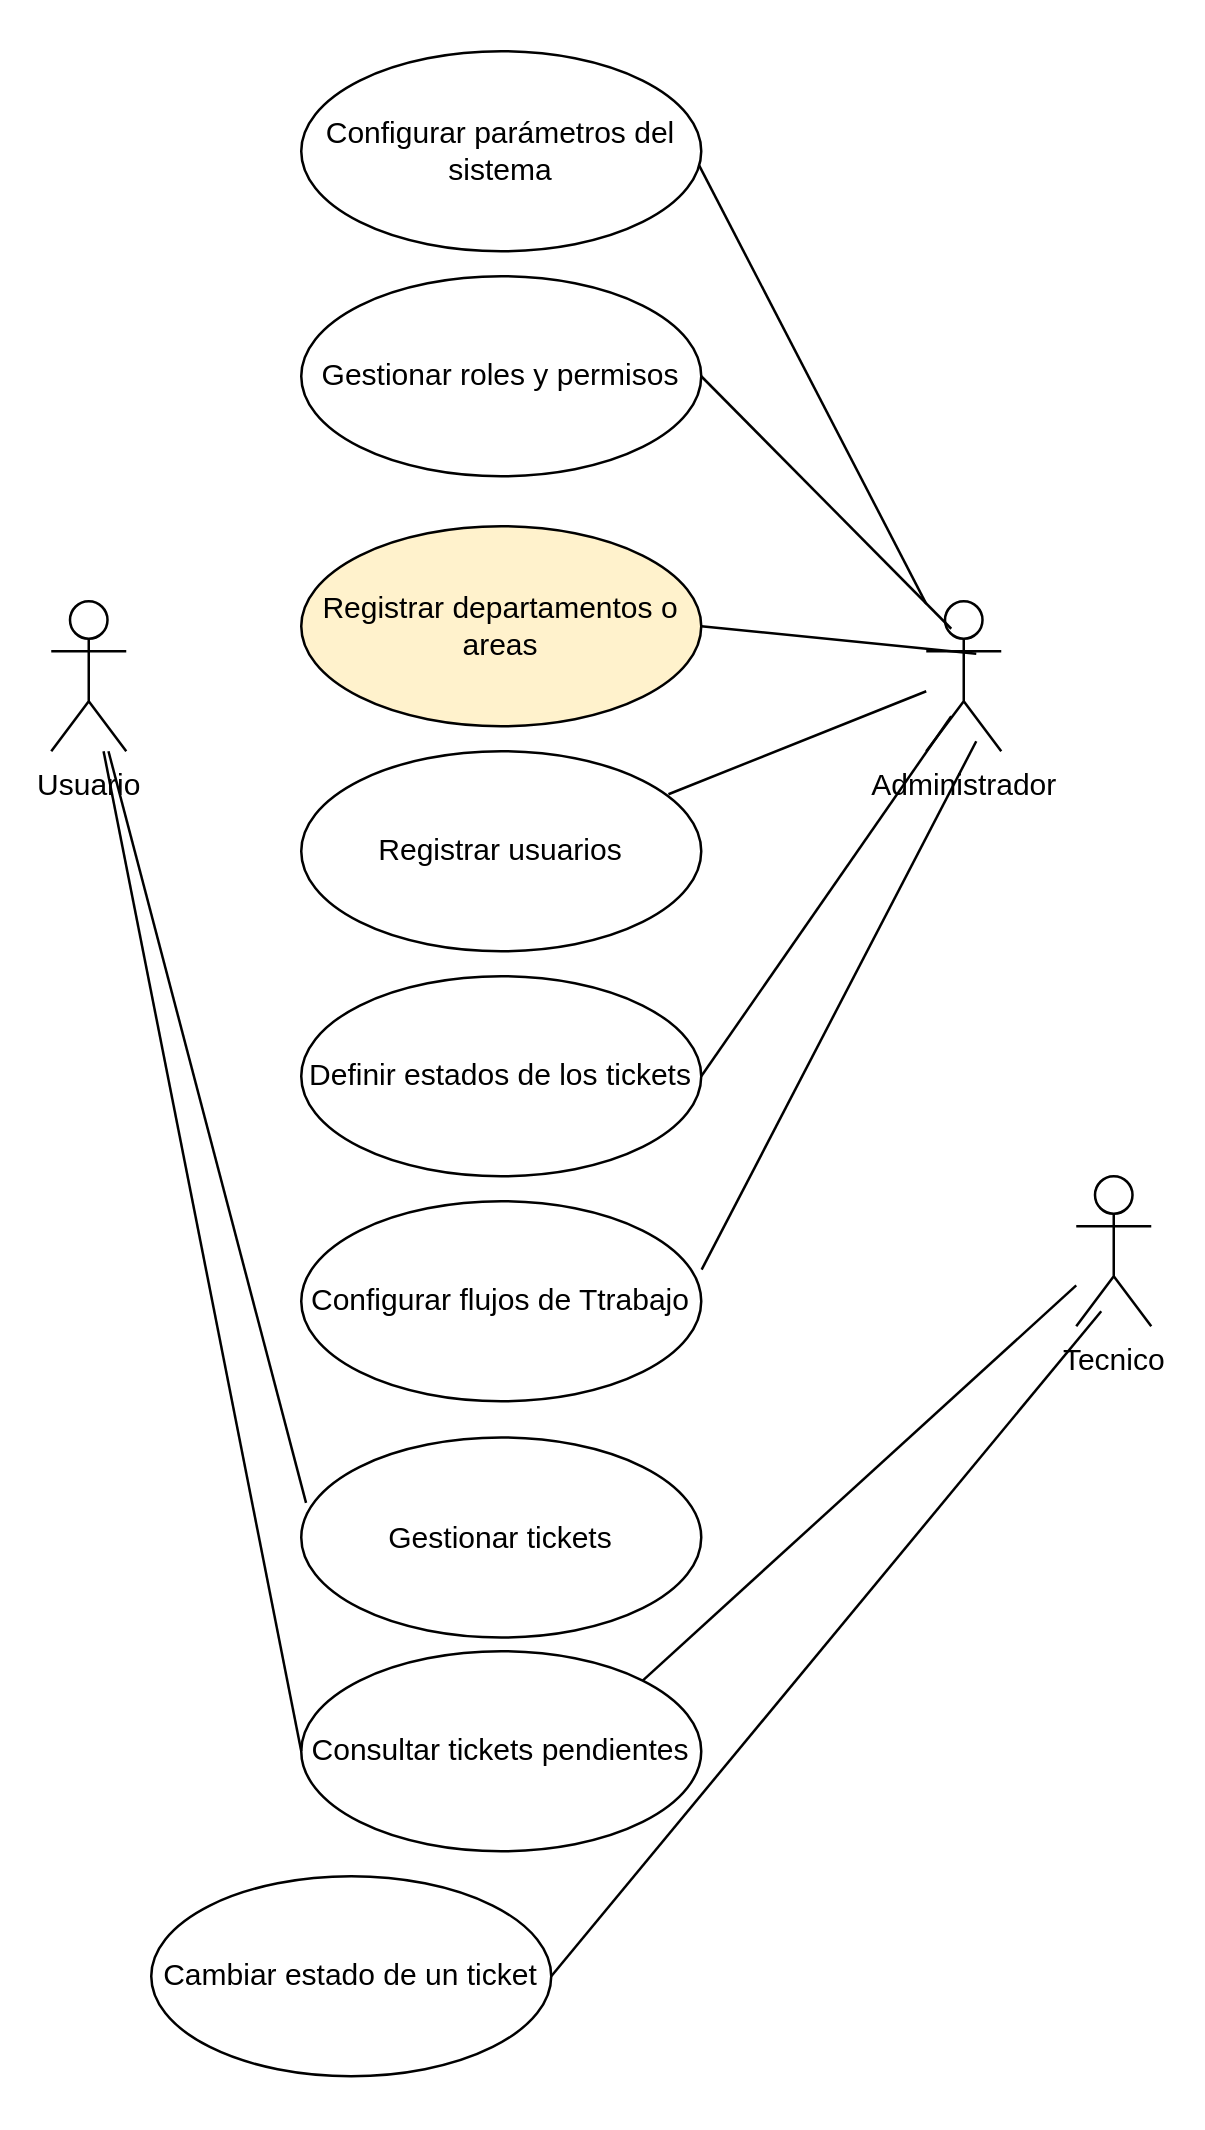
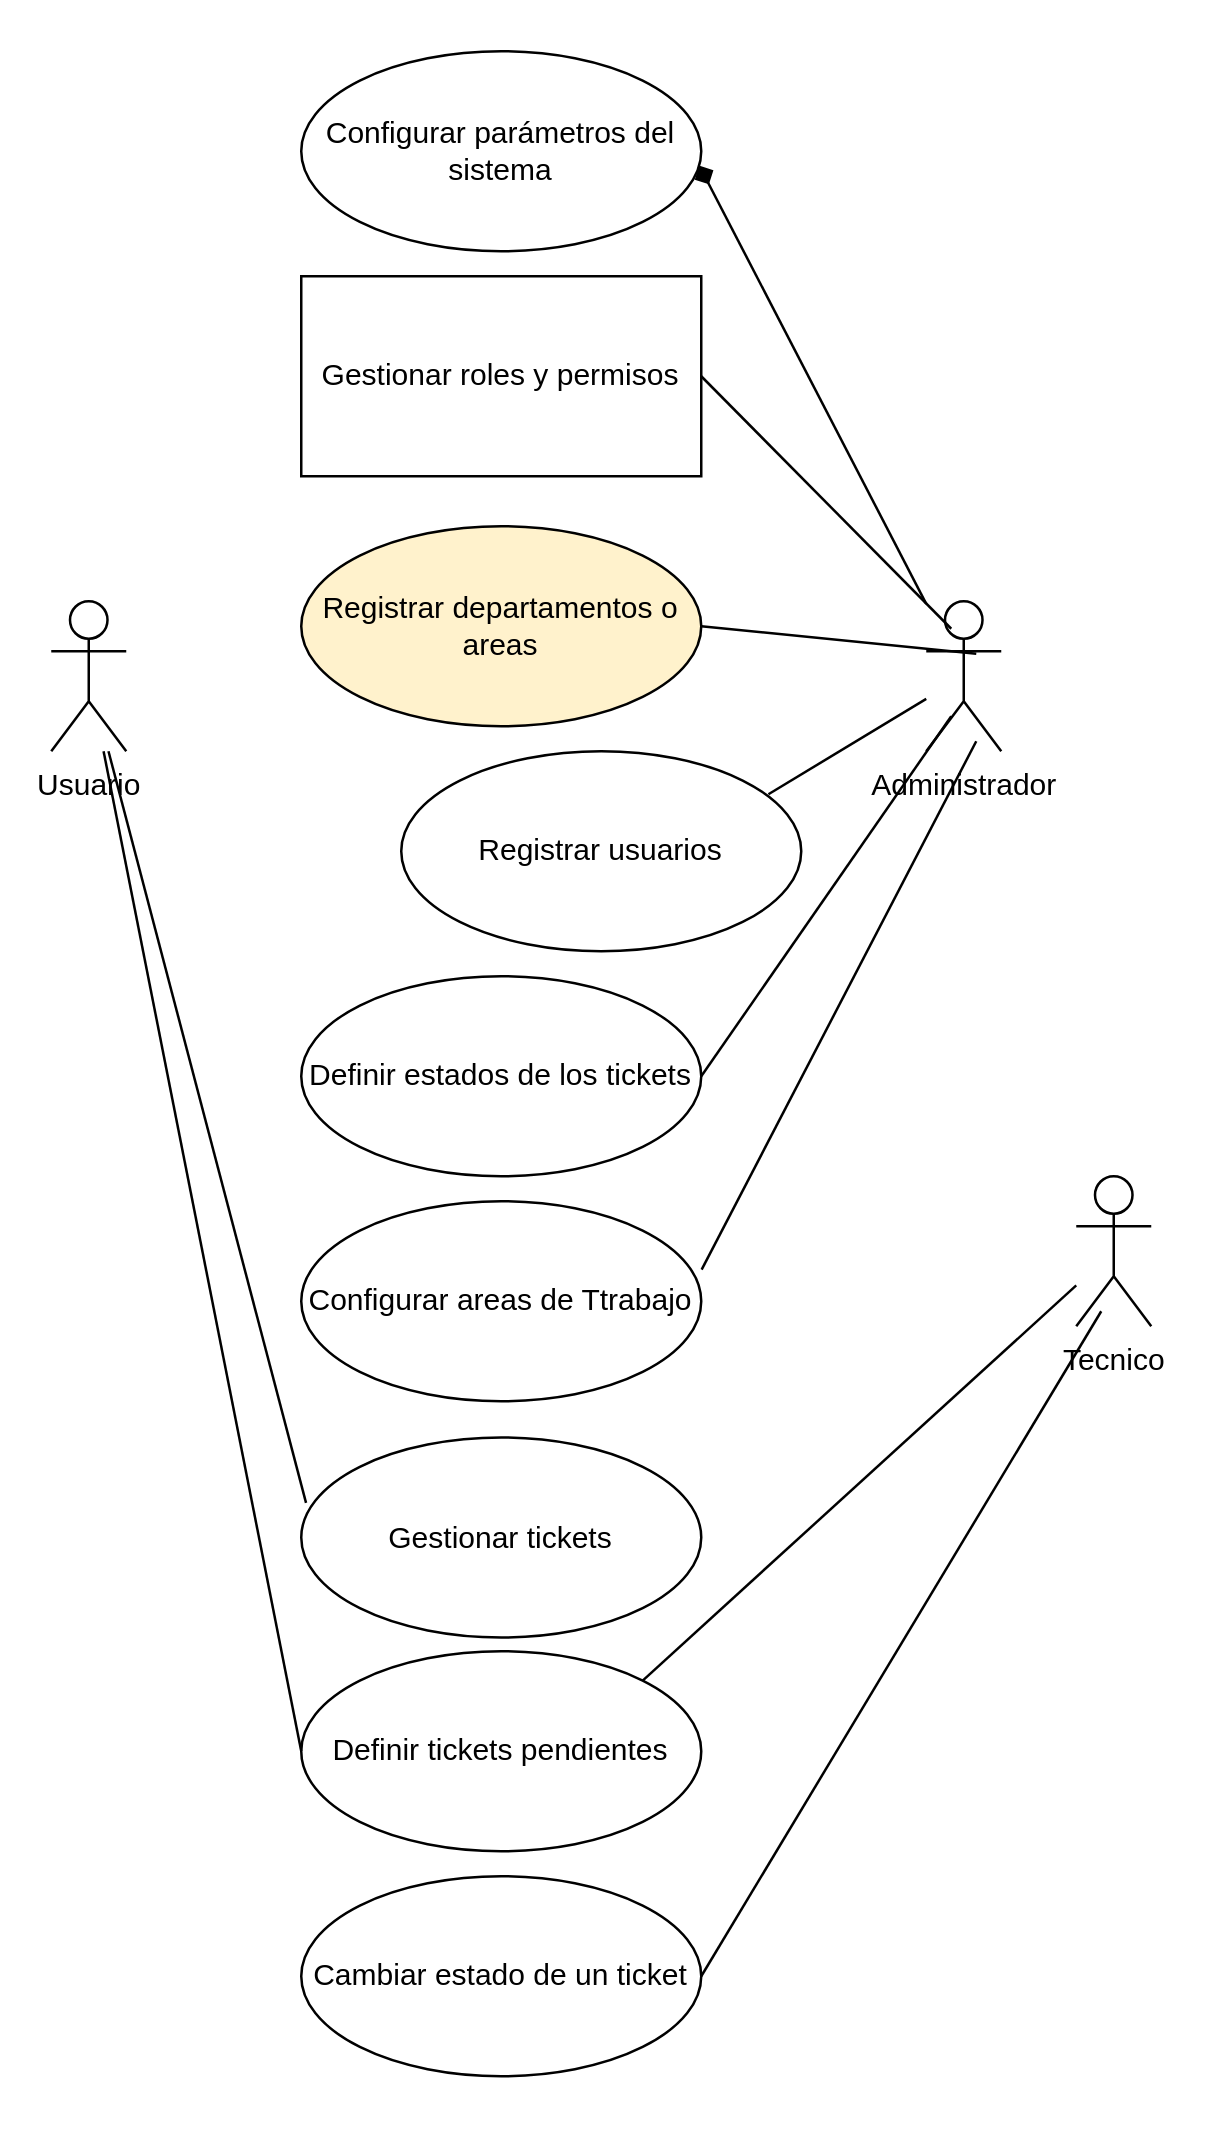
(704, 175) -> (708, 183)
(501, 376) -> (501, 376)
(501, 851) -> (601, 851)
(501, 1301) -> (501, 1301)
(501, 1751) -> (501, 1751)
(351, 1976) -> (501, 1976)
